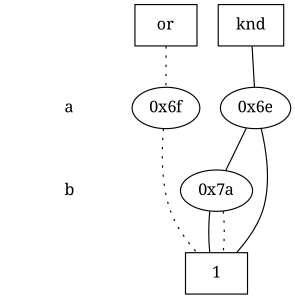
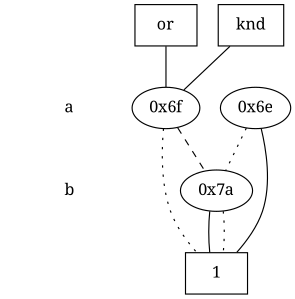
(166, 67) -> (166, 67)
(253, 67) -> (207, 68)
none -> (191, 149)
(236, 149) -> (236, 149)
